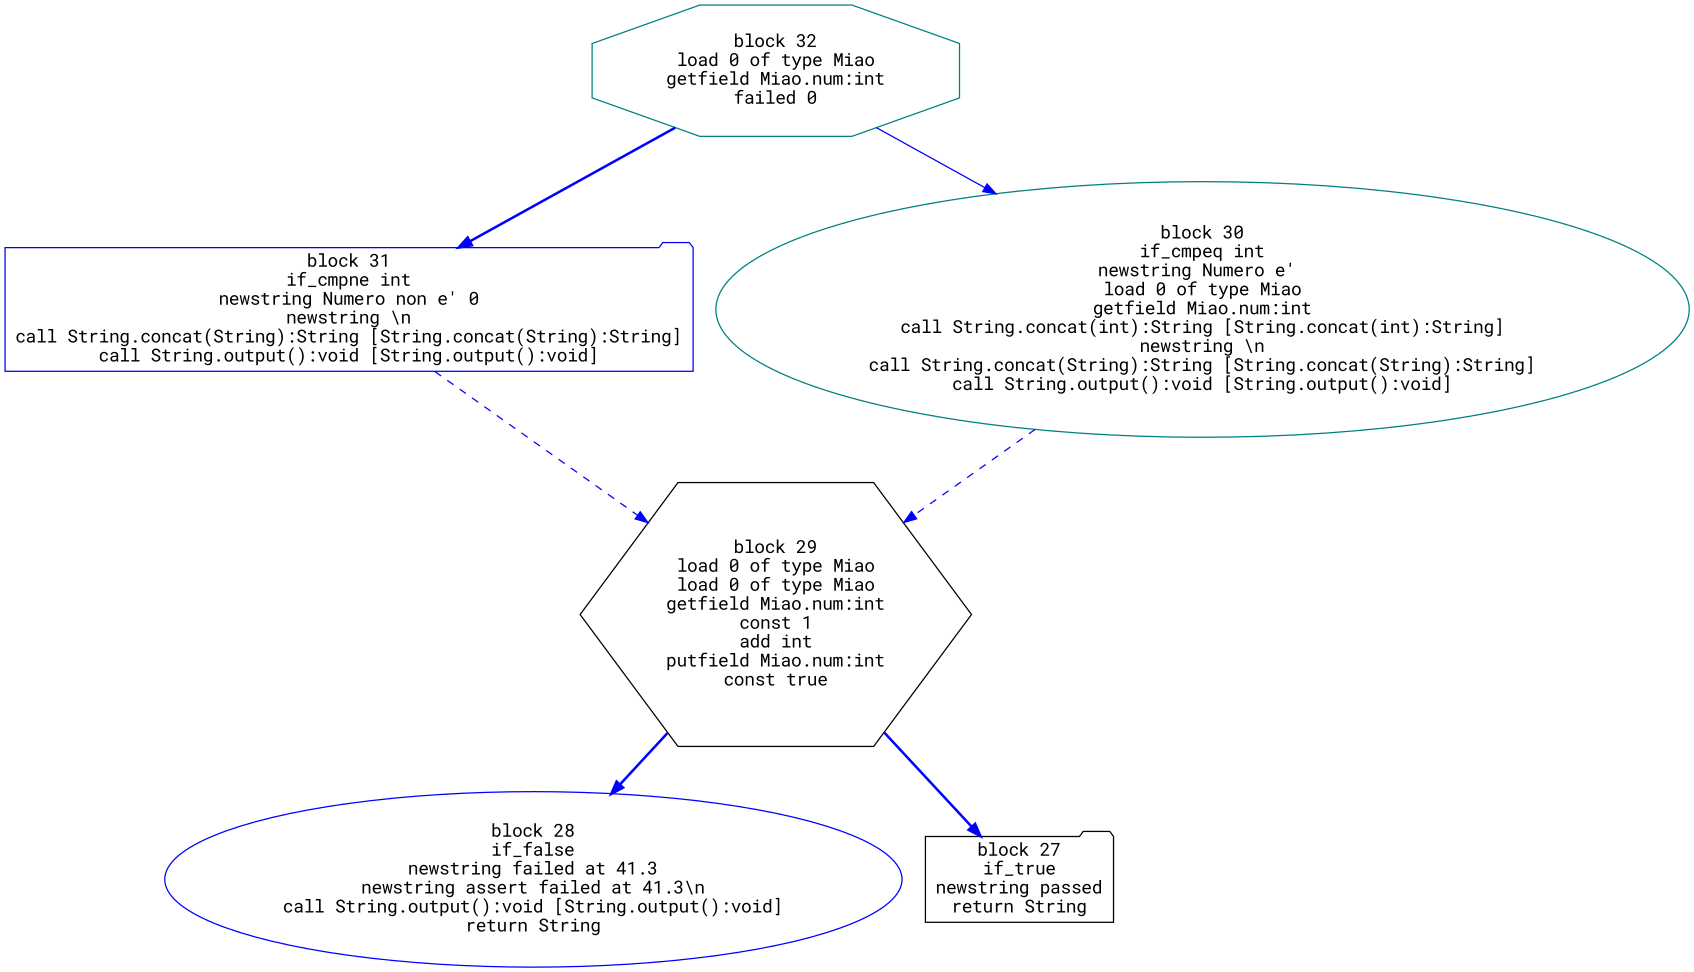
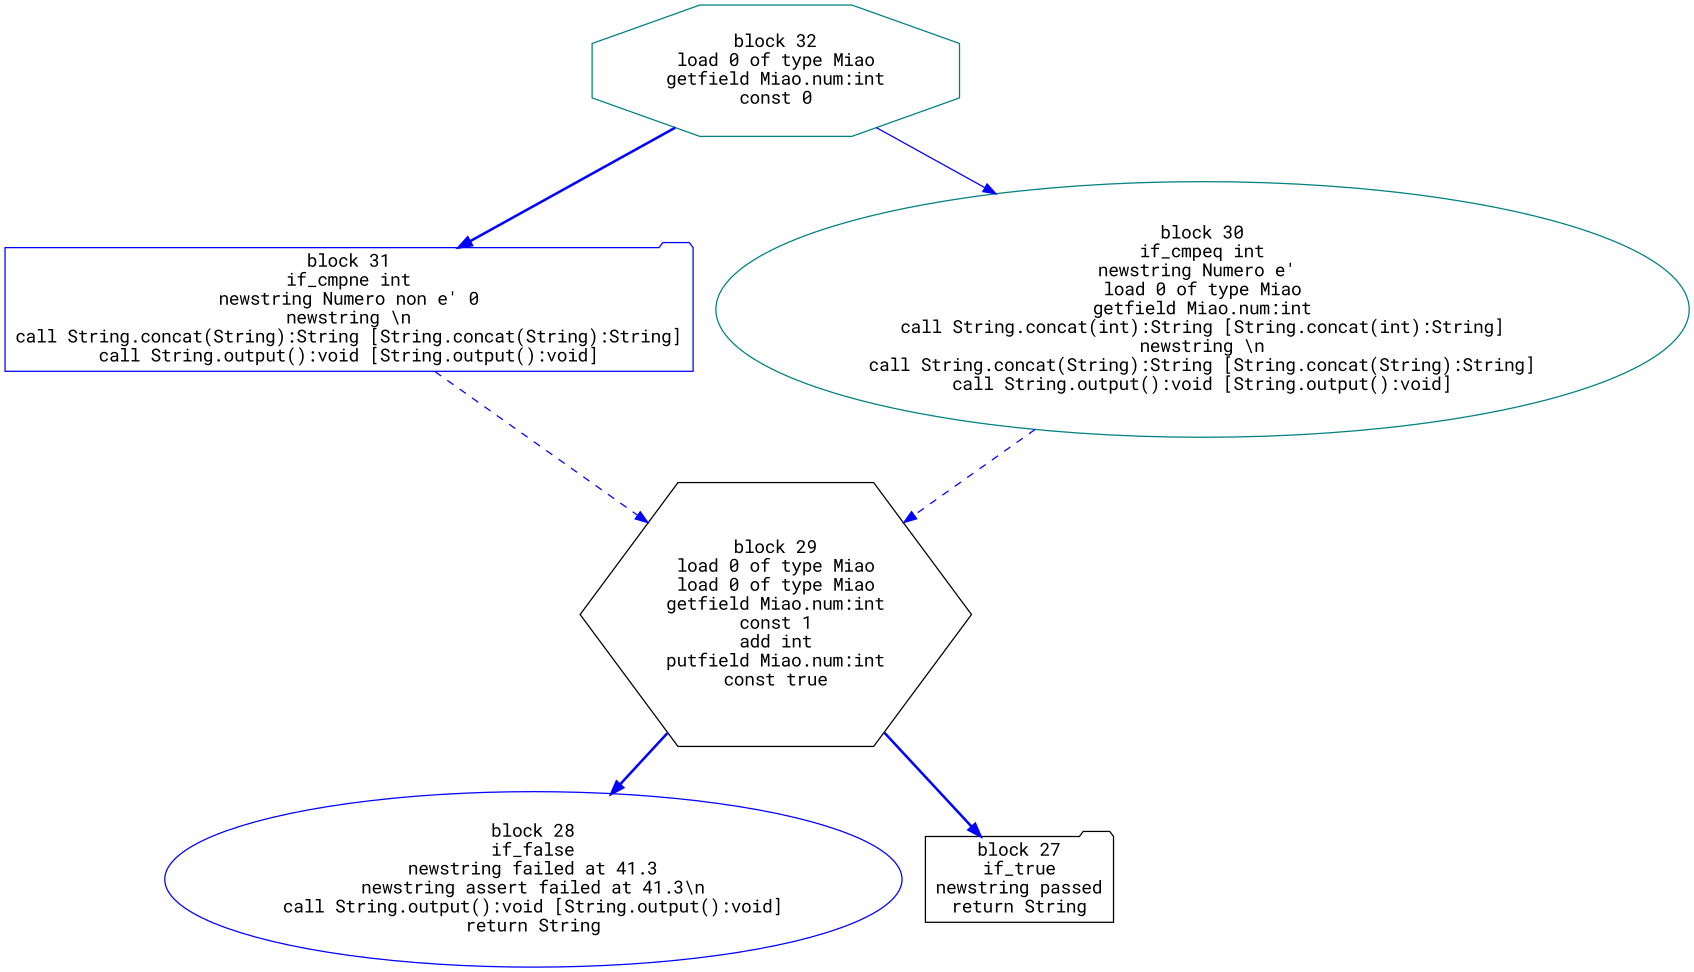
(776, 71) -> (776, 71)
